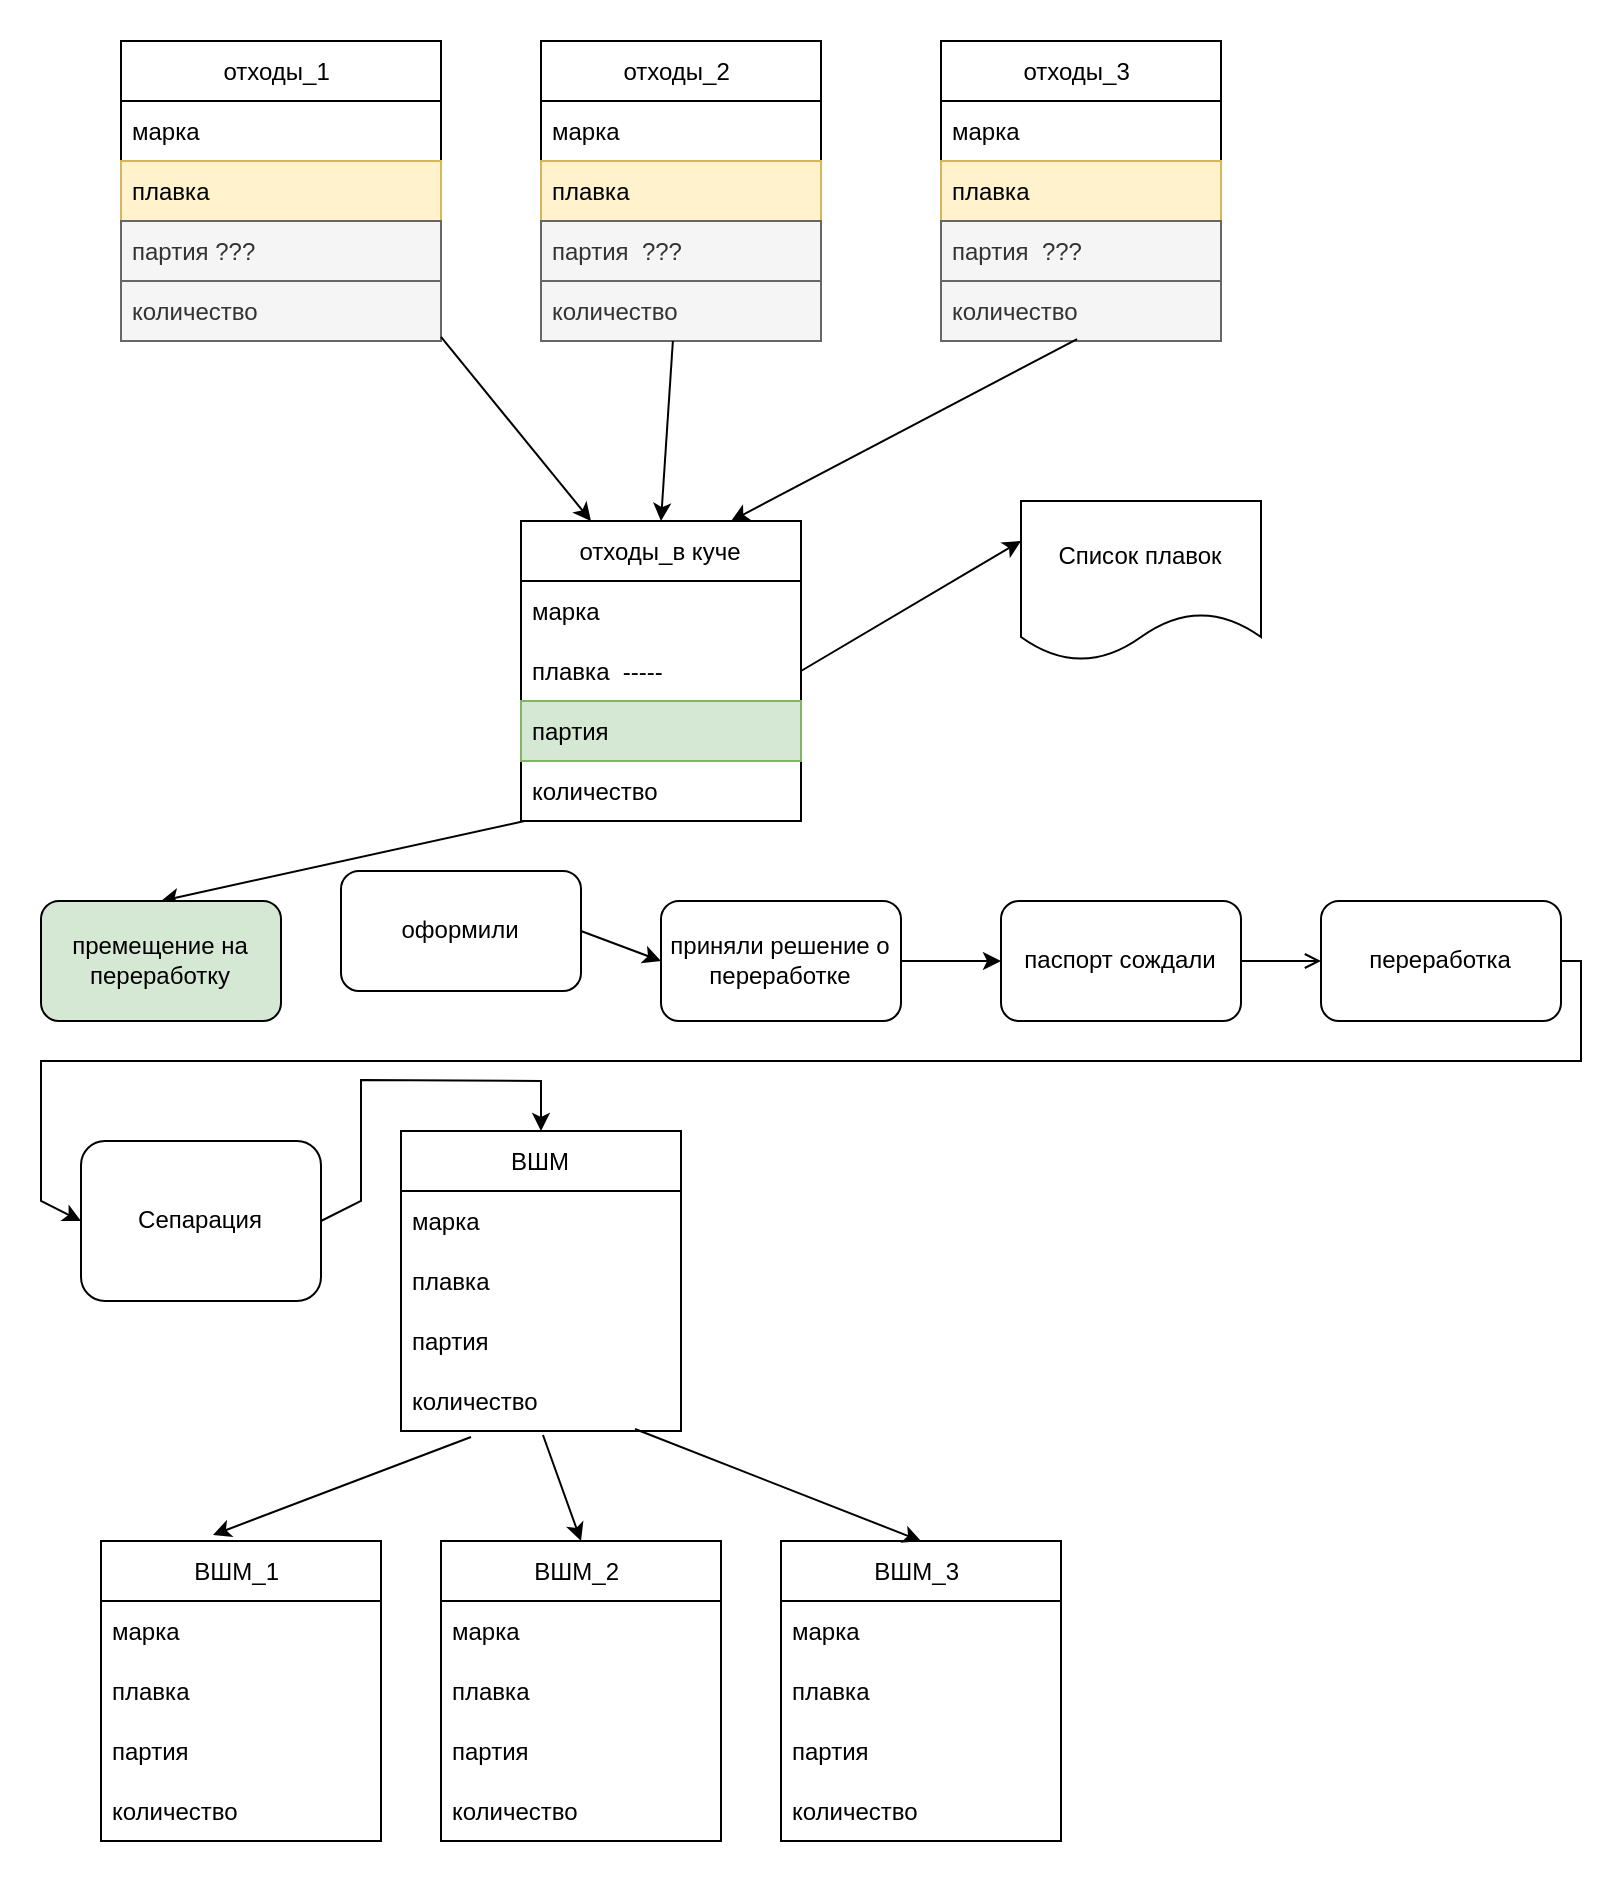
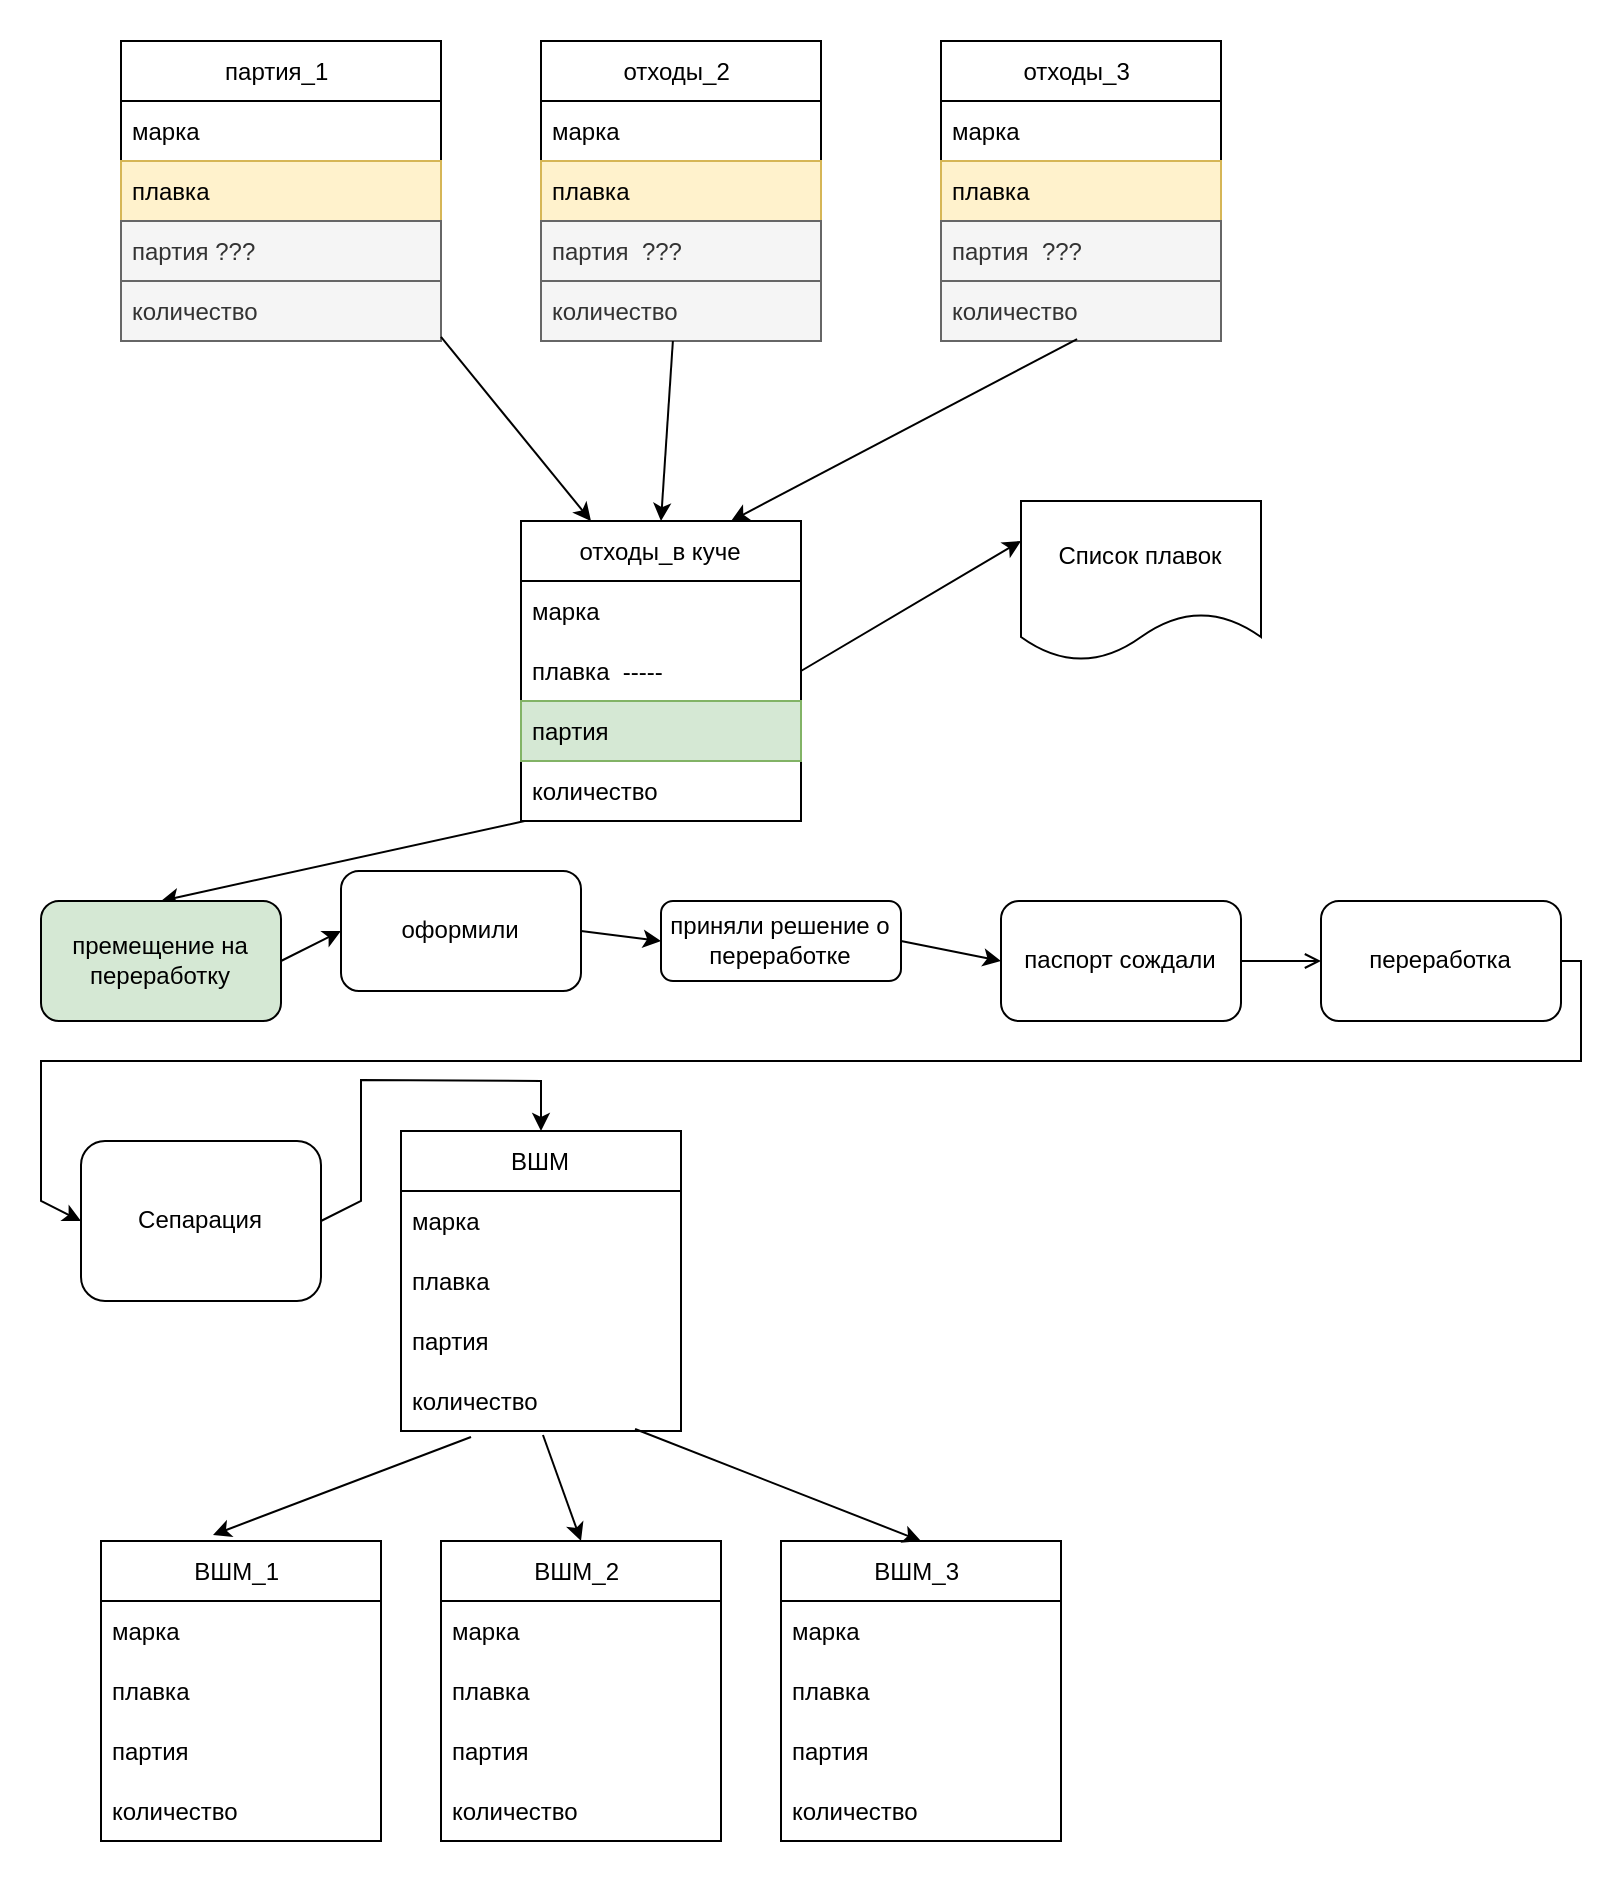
(280, 72) -> (280, 72)
none -> (305, 949)
(781, 961) -> (781, 941)
